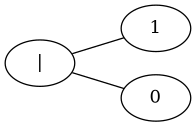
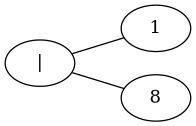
(156, 98) -> (156, 98)
